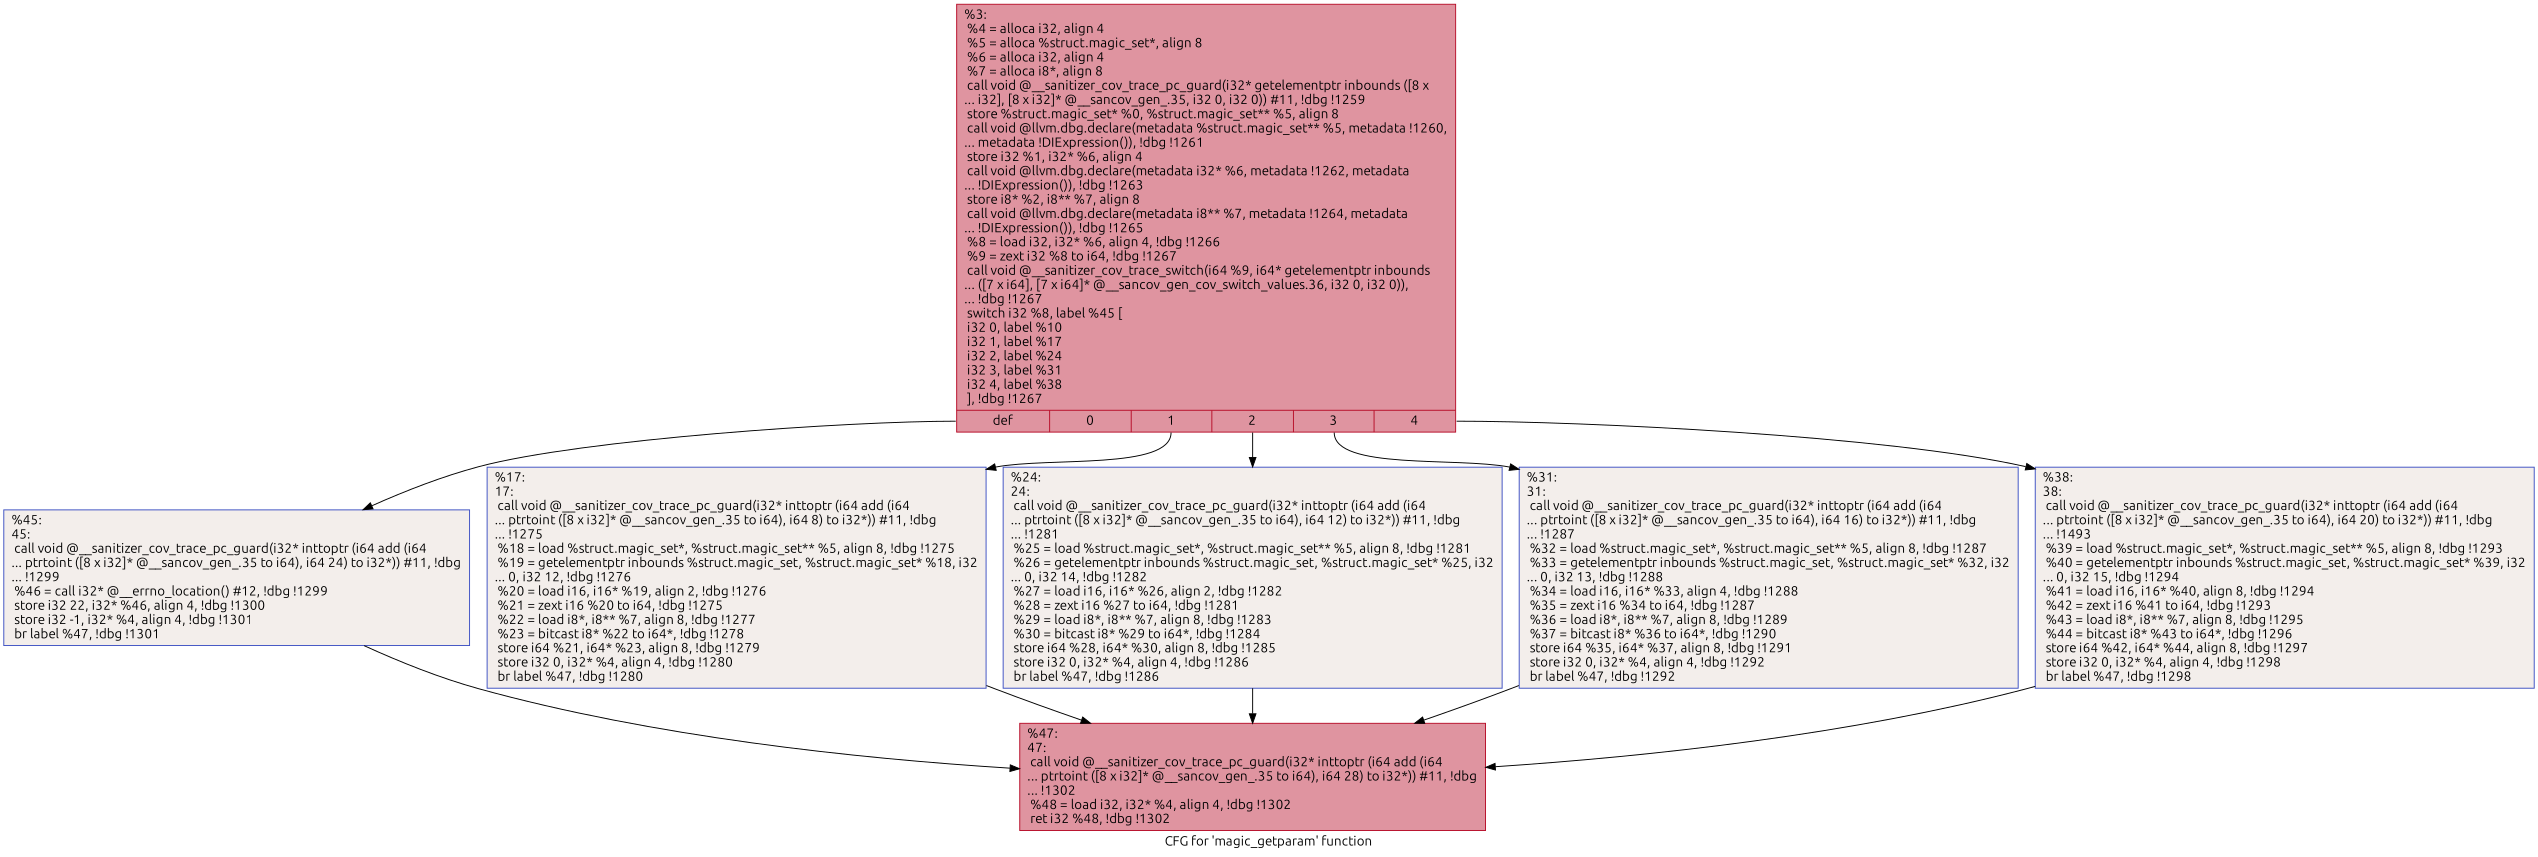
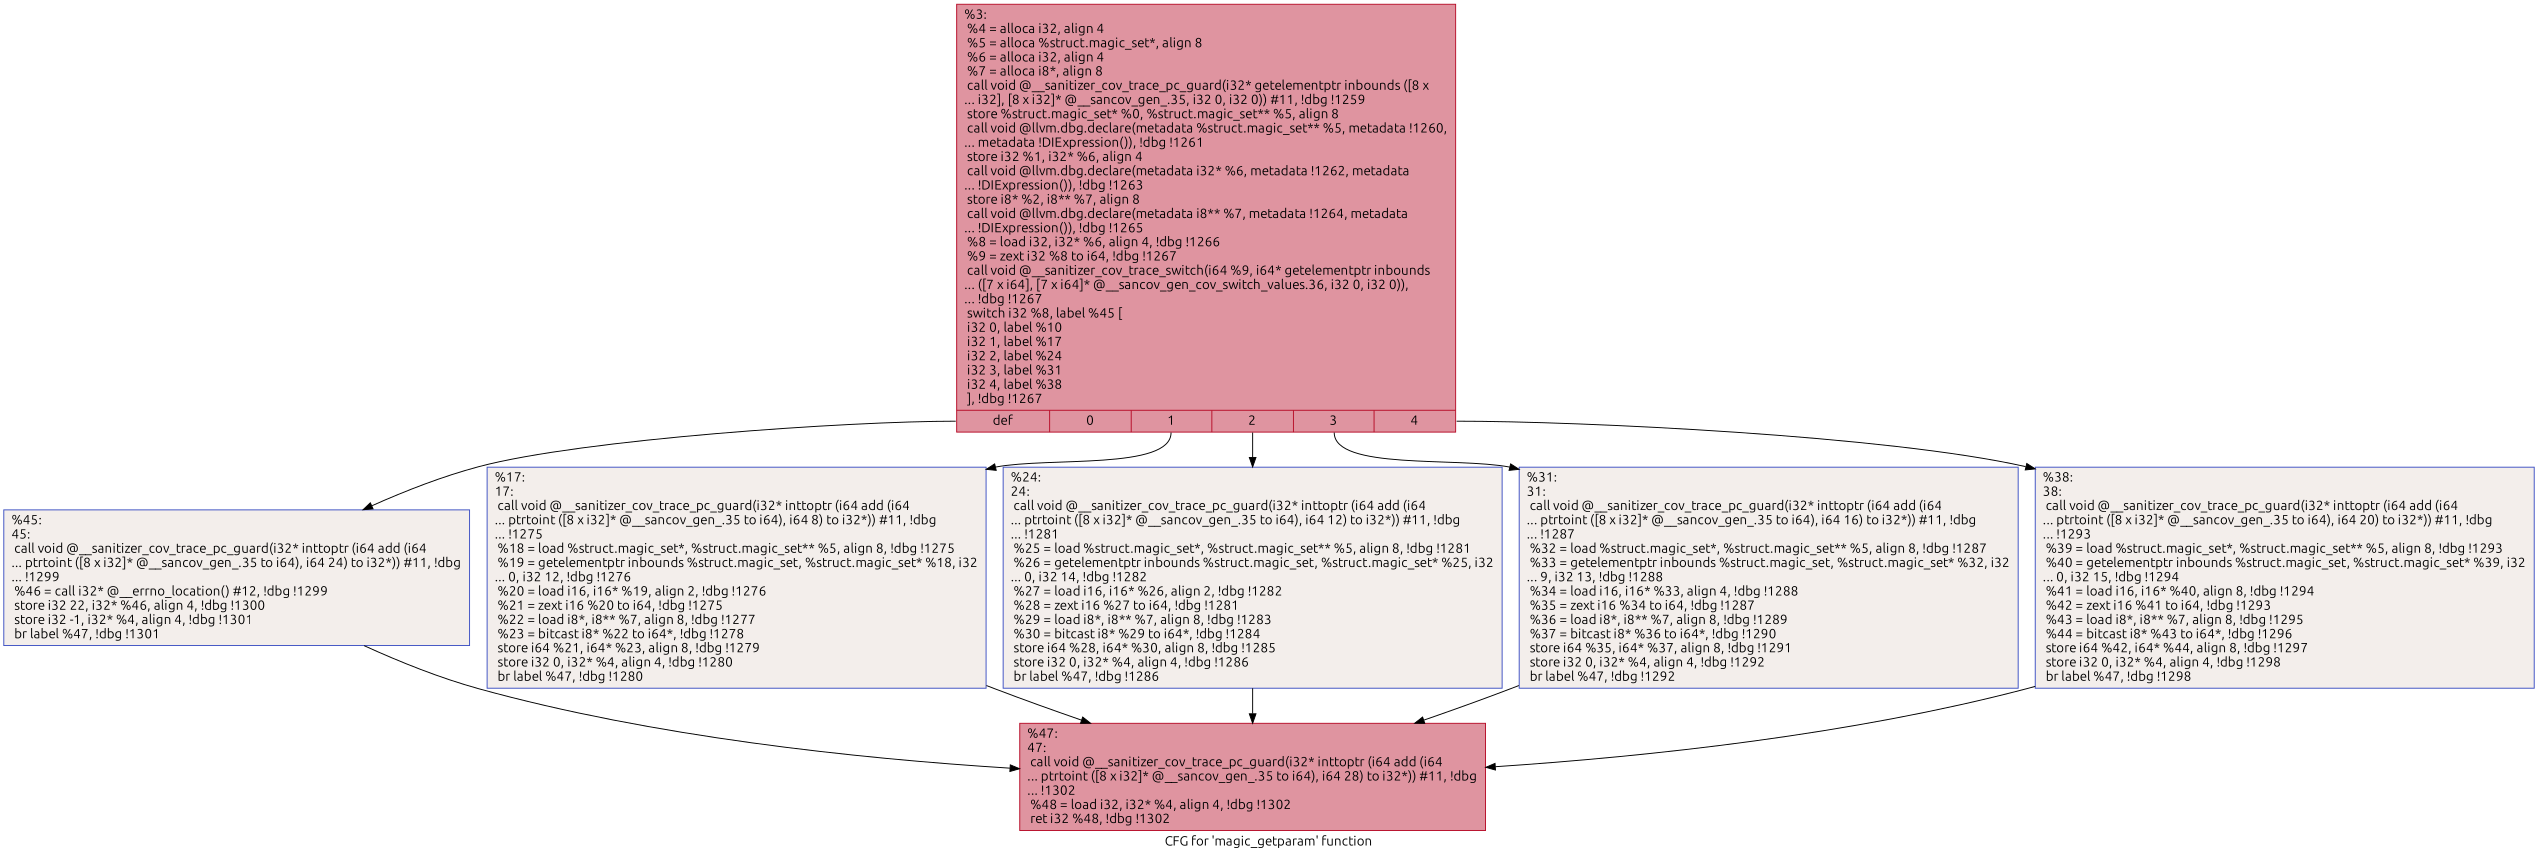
(2067, 535) -> (2067, 535)
(1596, 577) -> (1596, 577)
